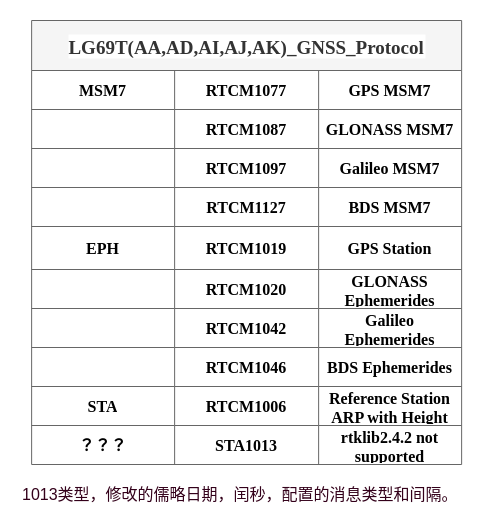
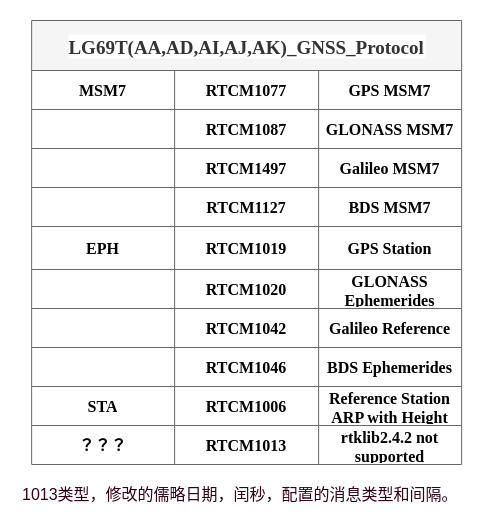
(247, 169) -> (247, 169)
(390, 329) -> (390, 329)
(247, 446) -> (247, 446)
